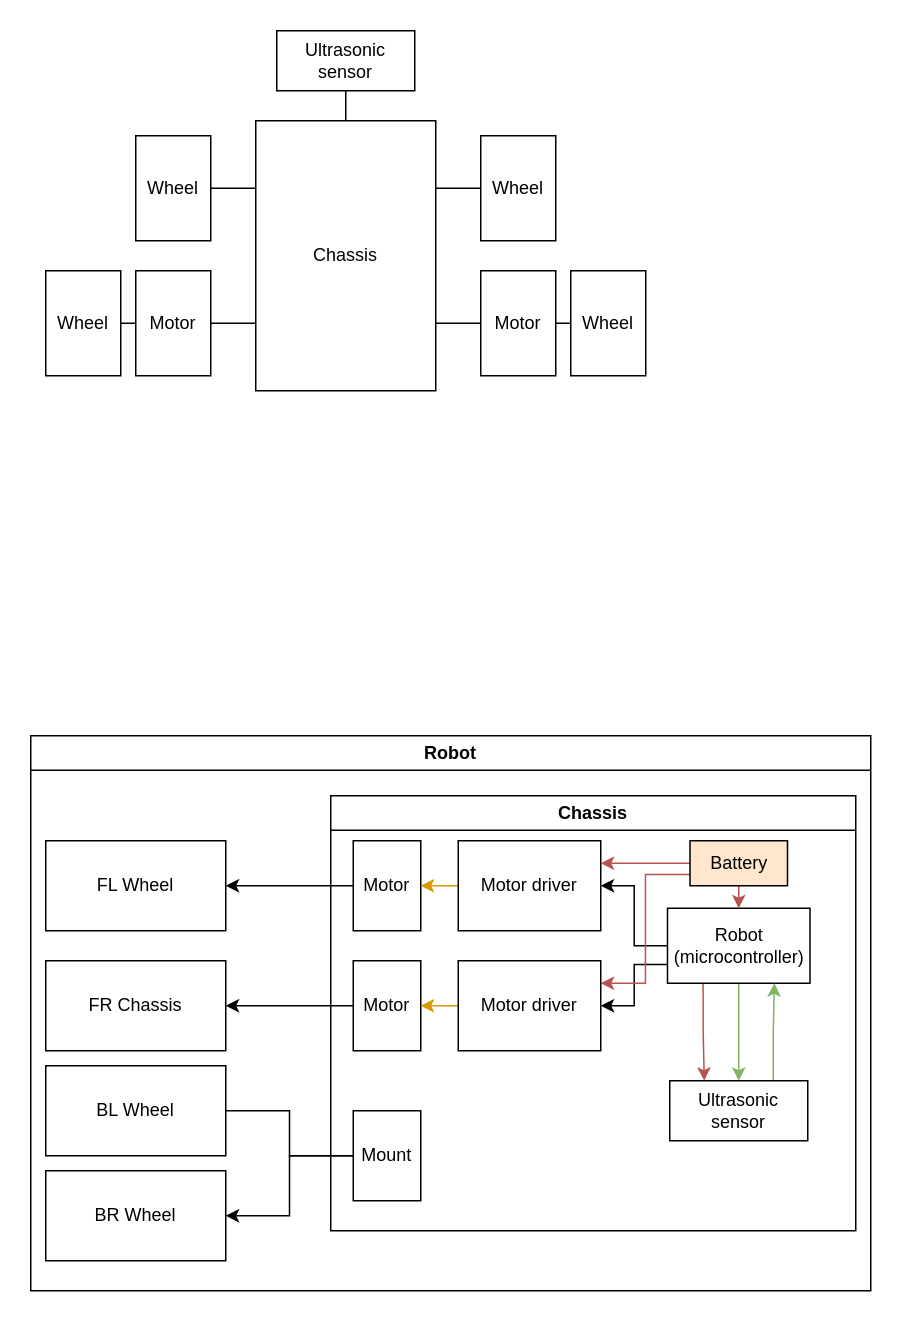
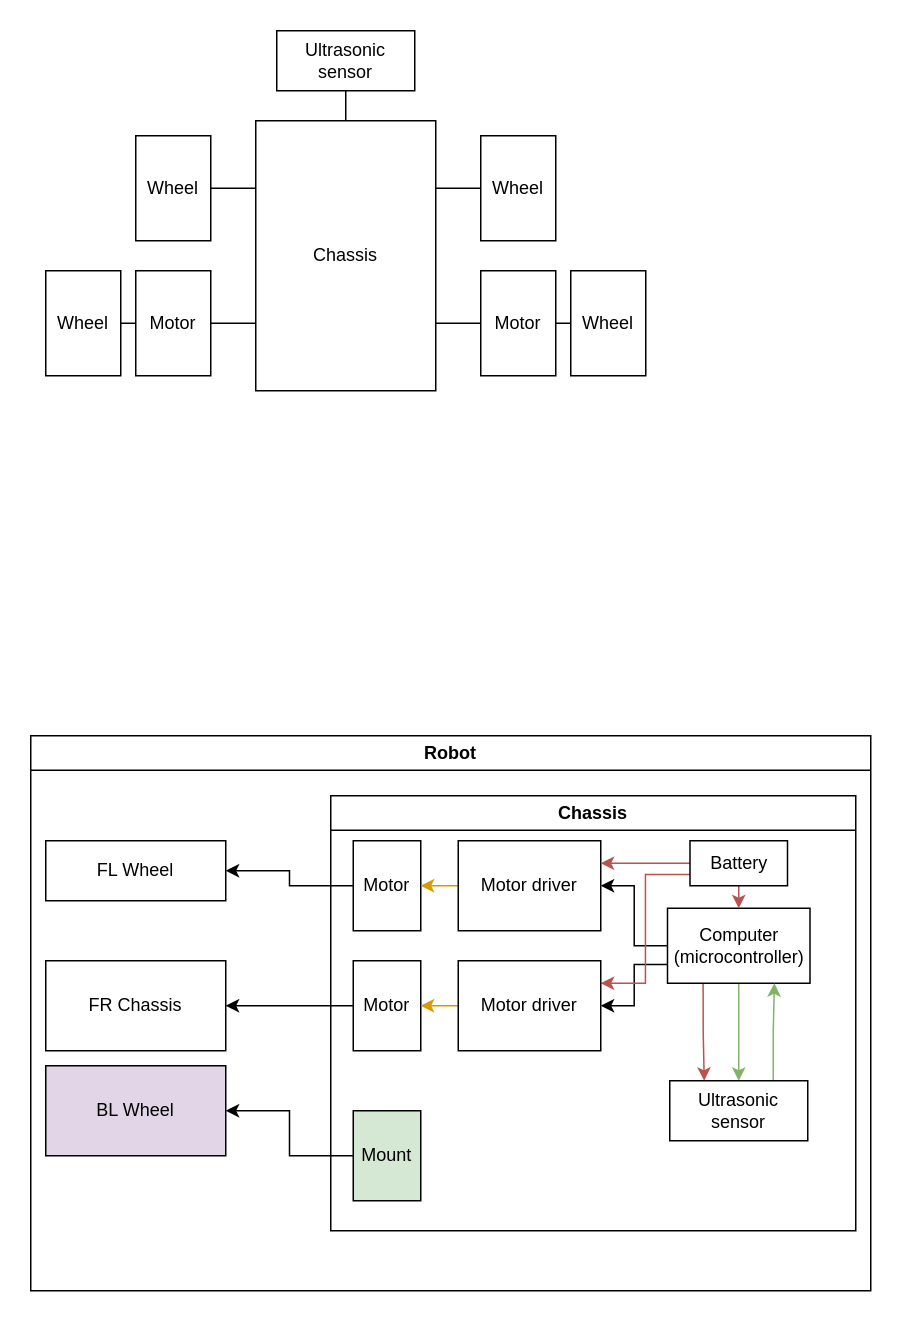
(739, 863) -> (739, 863)
(136, 886) -> (136, 871)
(740, 946) -> (740, 946)
(136, 1111) -> (136, 1111)
(232, 1111) -> (237, 1111)
(387, 1156) -> (387, 1156)
(290, 1213) -> none
(136, 1216) -> none
